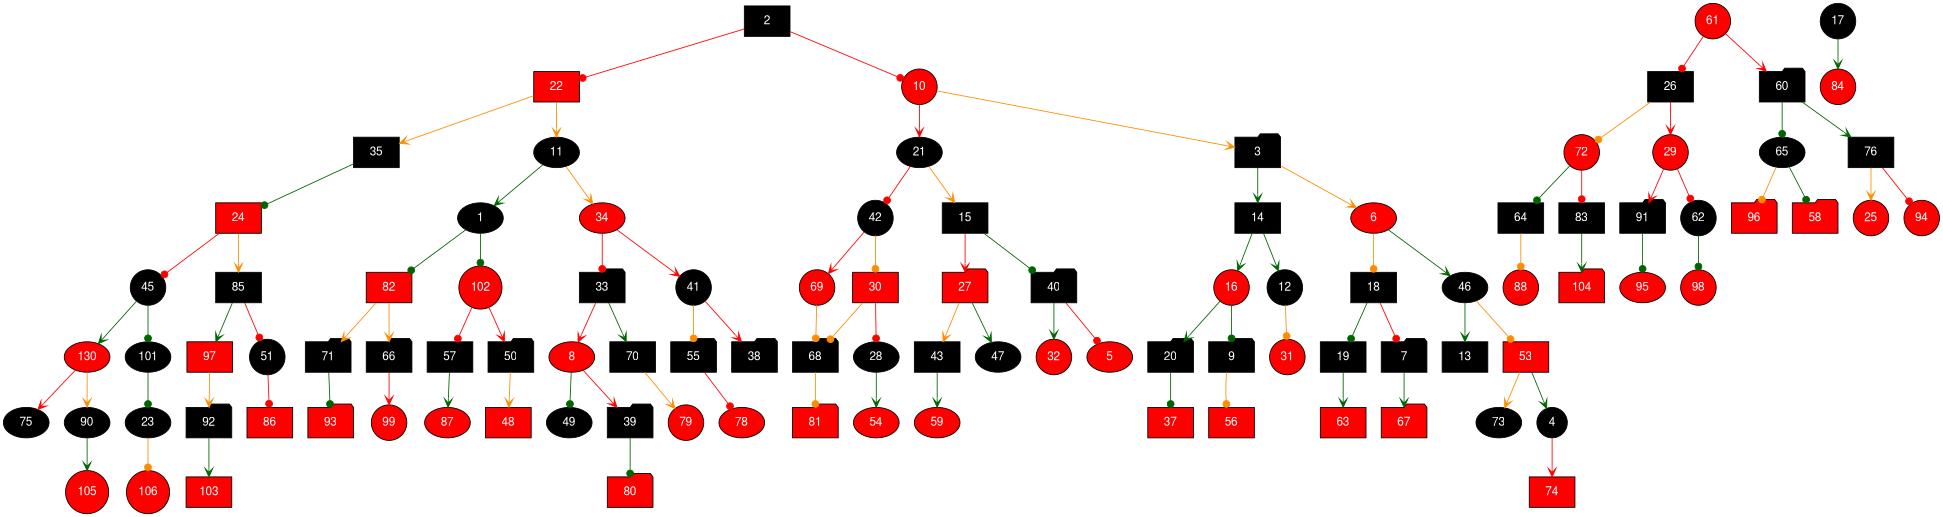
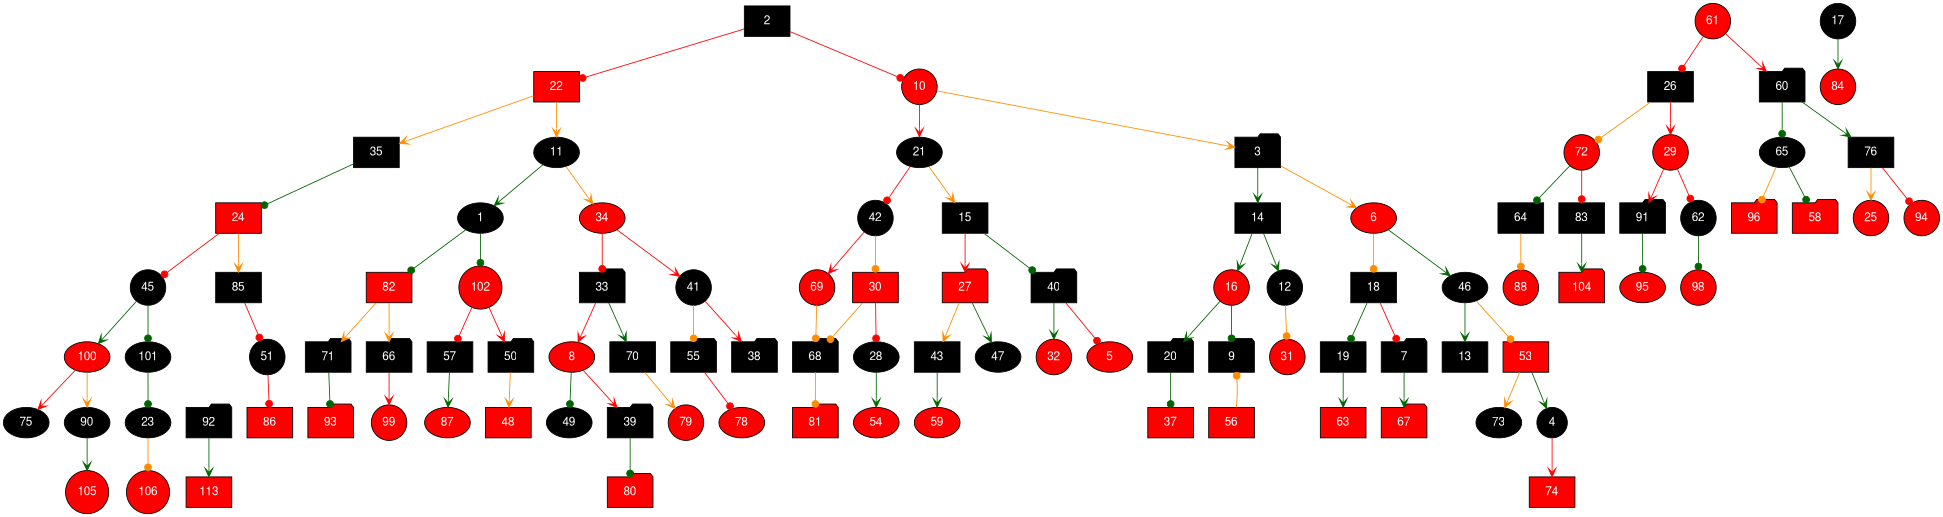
(87, 357) -> (87, 357)
(210, 357) -> none
(1226, 386) -> (1237, 393)
(209, 492) -> (209, 492)
